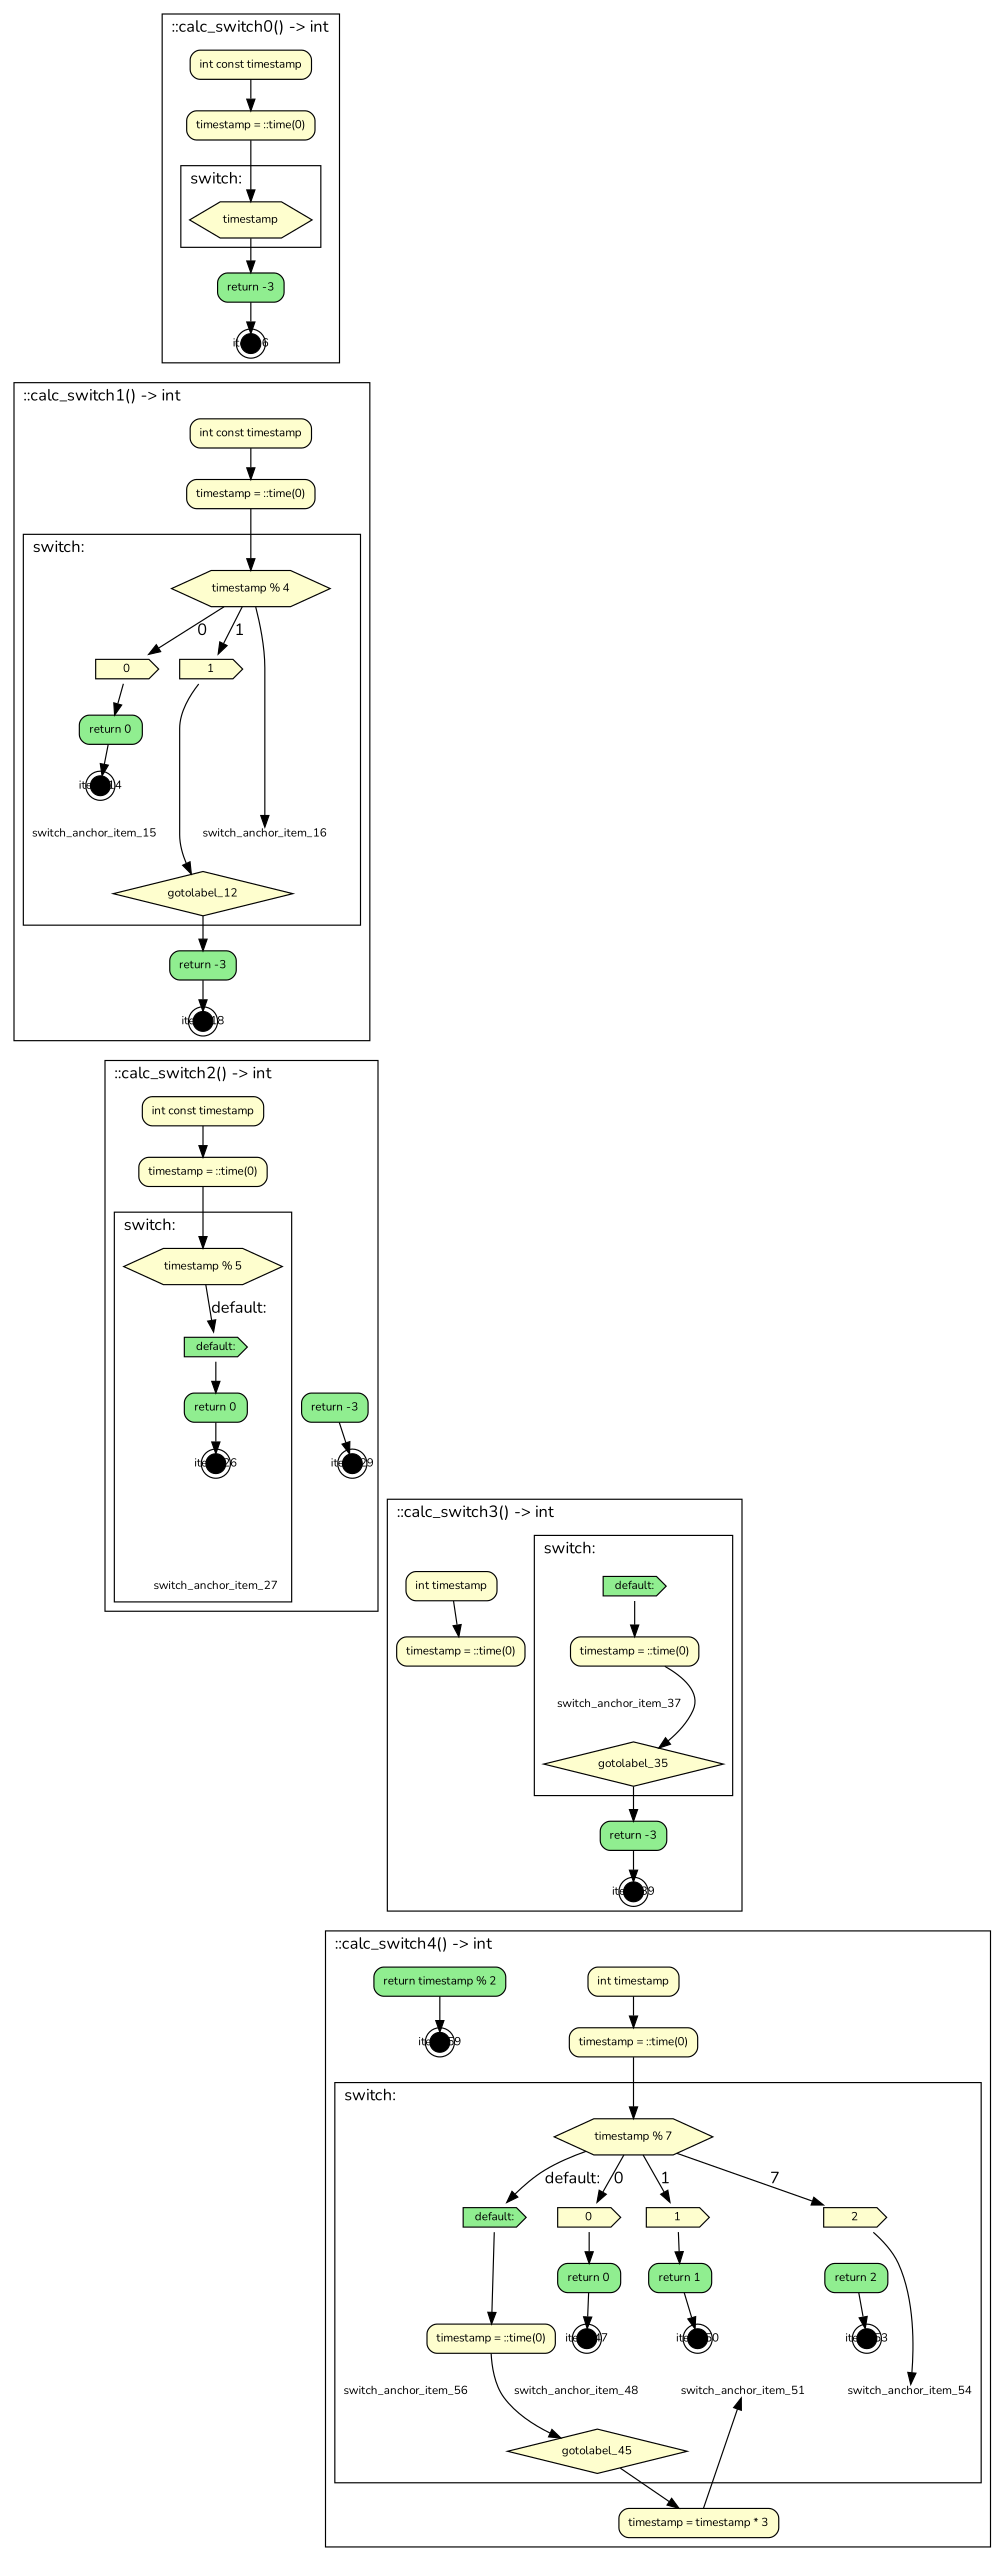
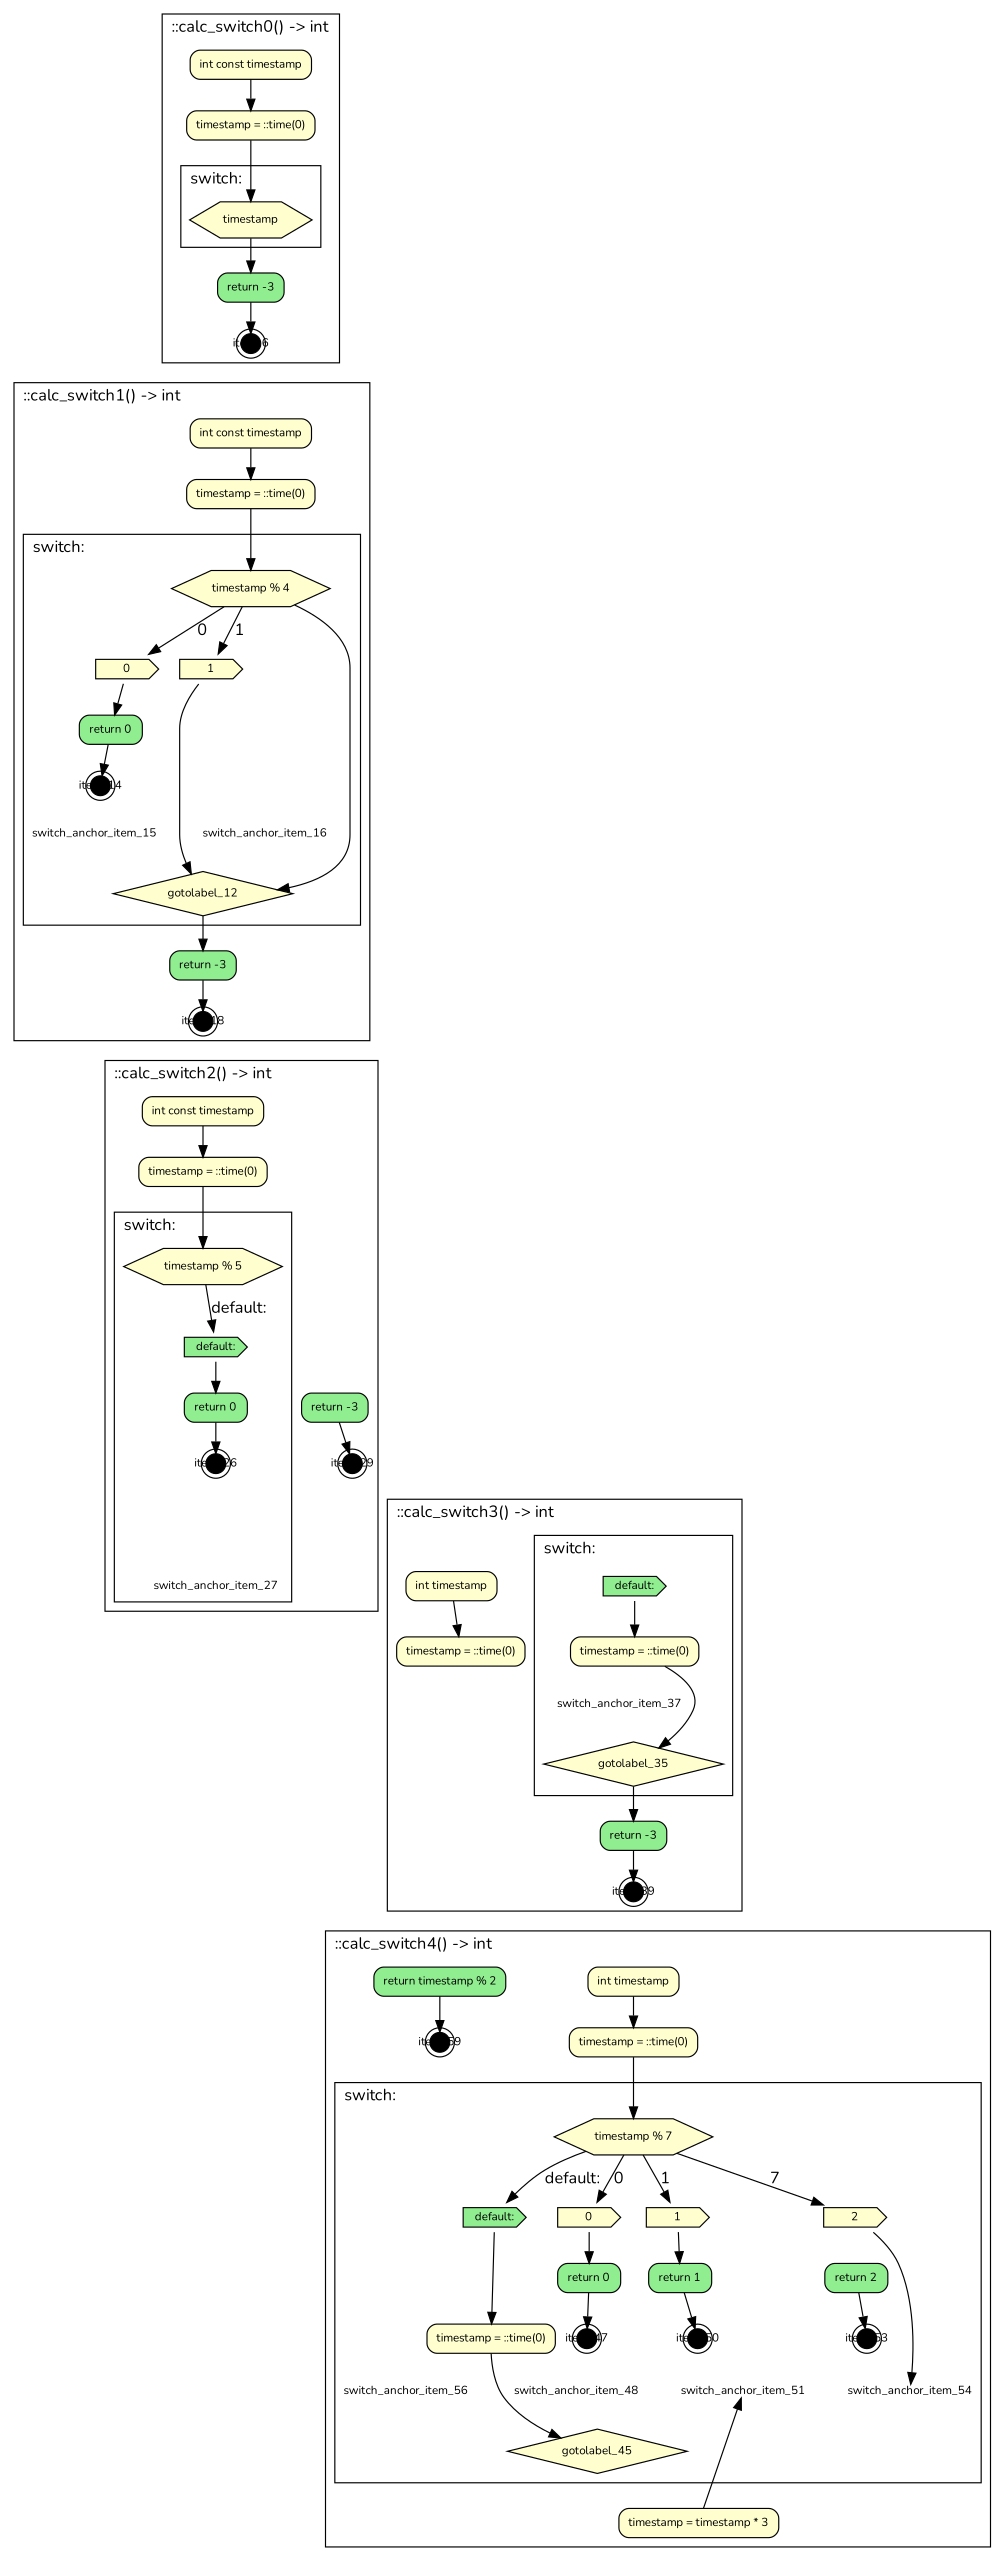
(265, 711) -> (350, 751)
(652, 2490) -> none
